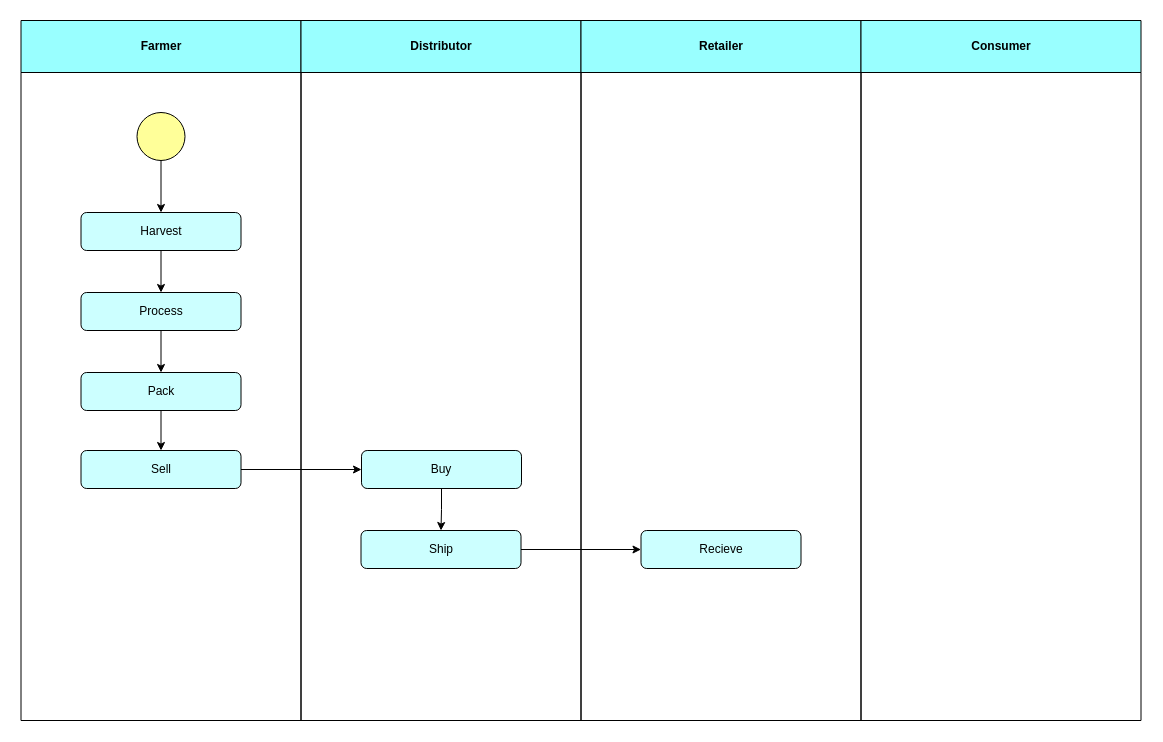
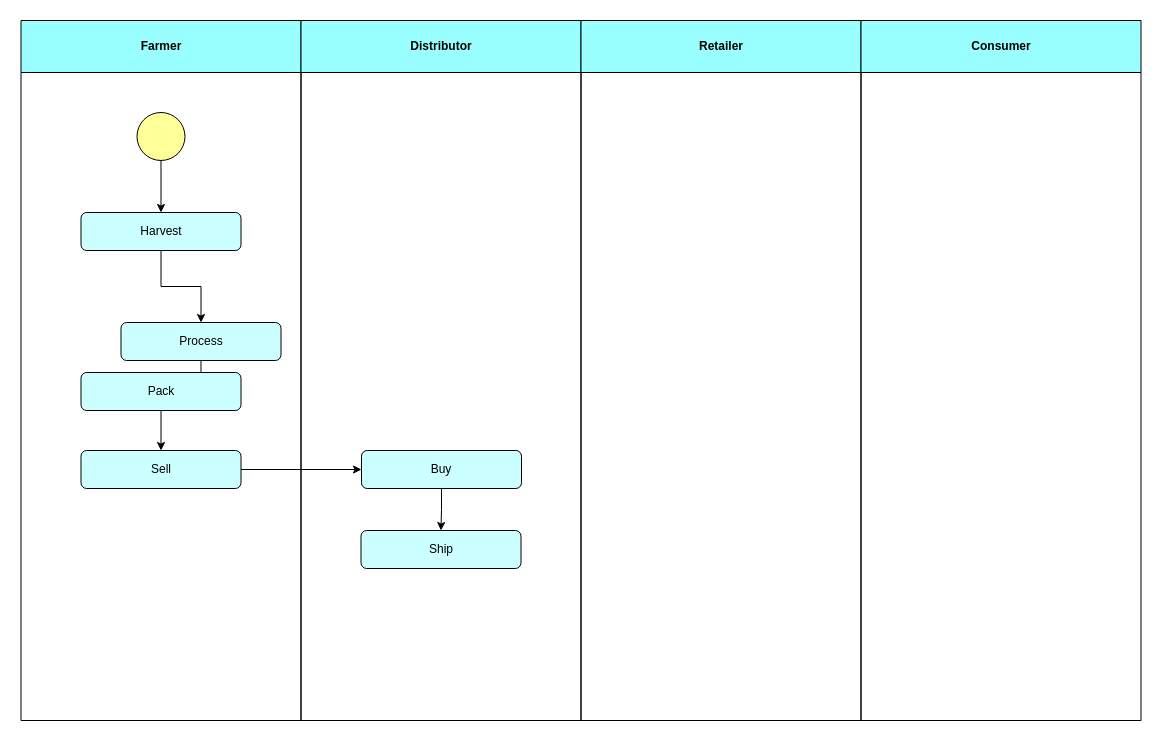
(161, 312) -> (201, 342)
(577, 550) -> none
(721, 550) -> none
